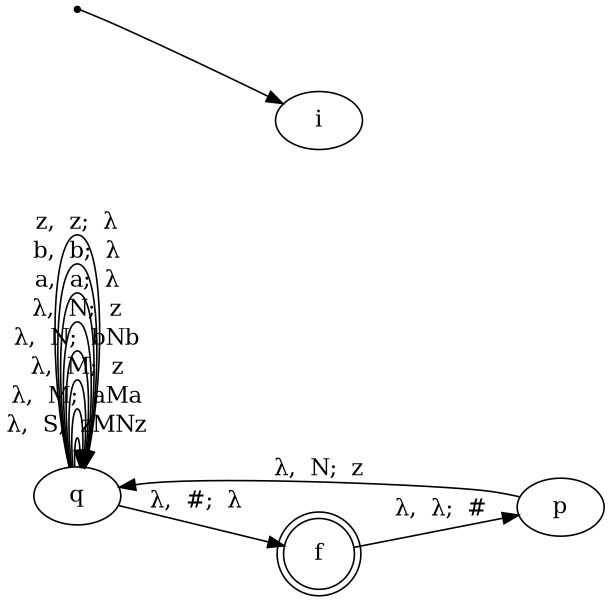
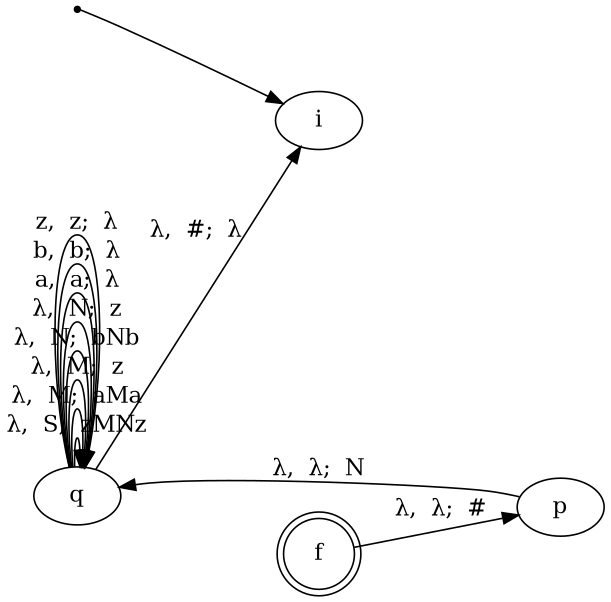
(319, 469) -> (319, 469)
(194, 524) -> (194, 315)
